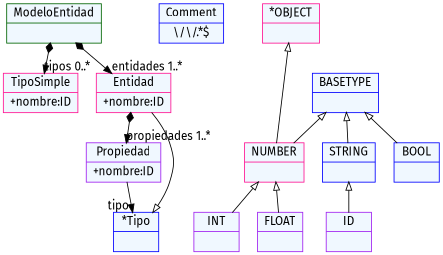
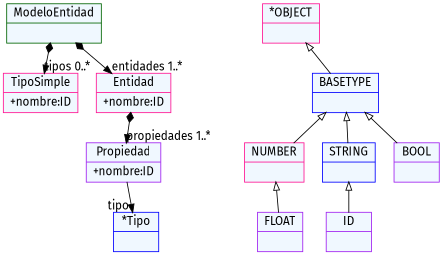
(191, 23) -> none
(282, 97) -> (321, 61)
(173, 158) -> none
(417, 162) -> (417, 162)
(216, 232) -> none
